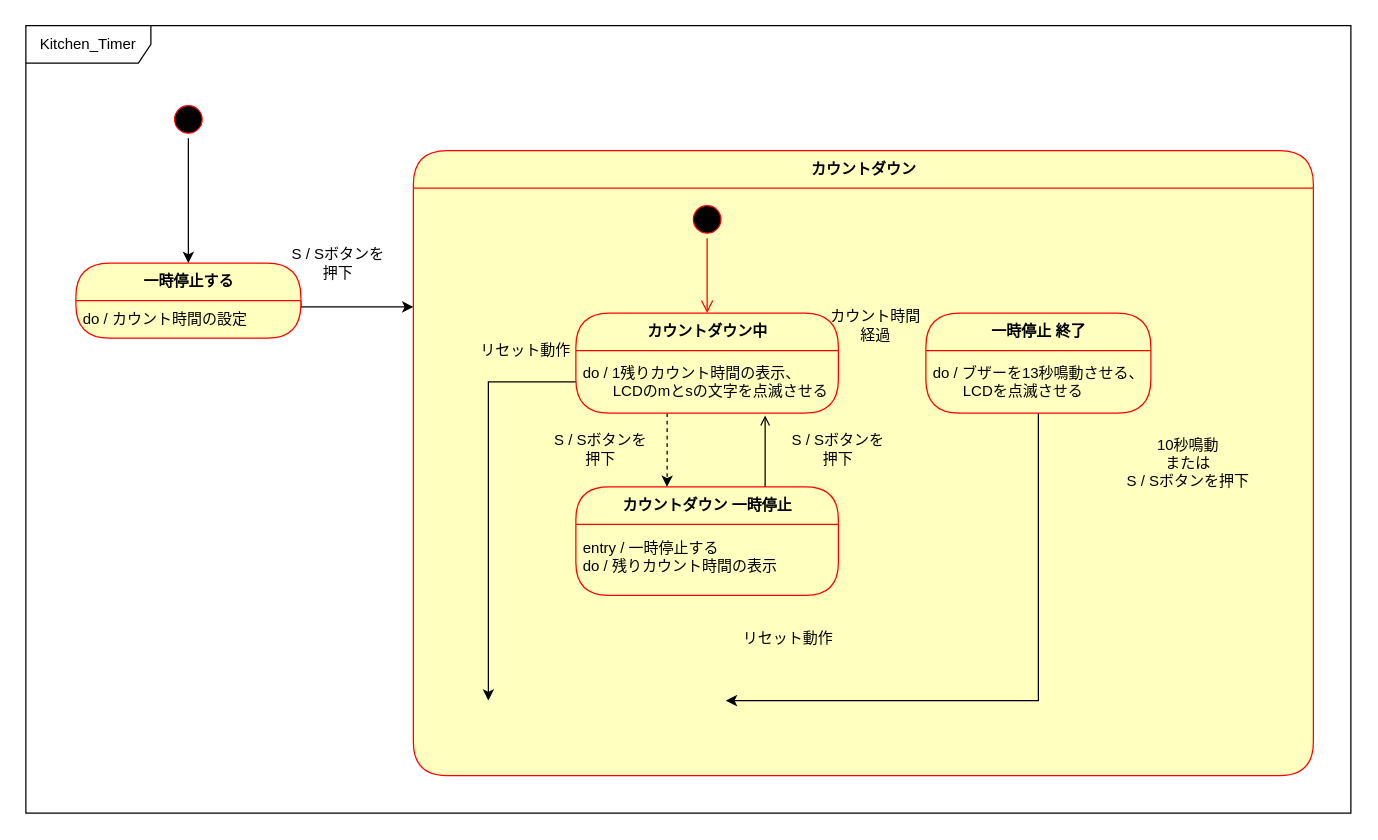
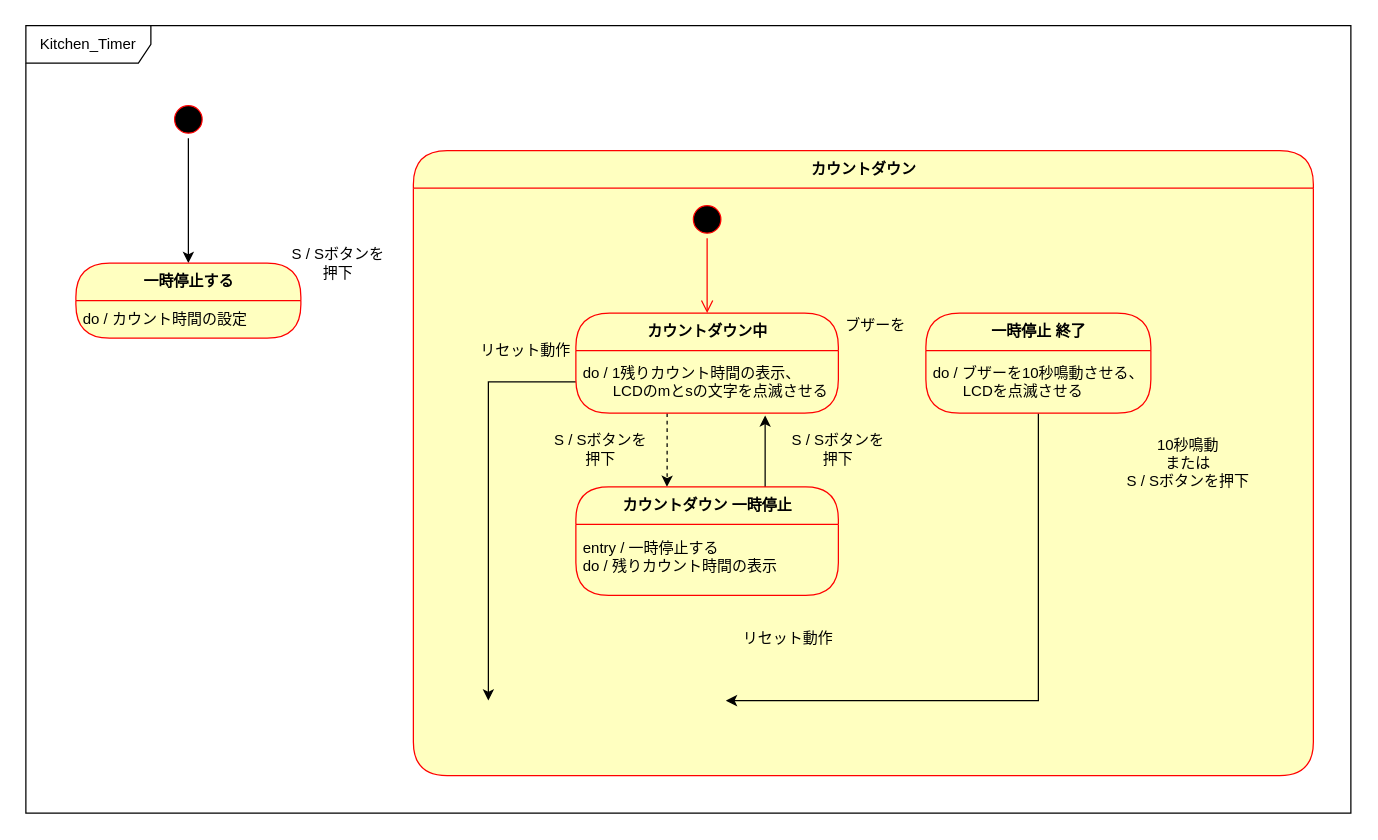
(351, 307) -> none
(876, 326) -> (876, 326)
(1039, 382) -> (1039, 382)
(765, 423) -> (765, 425)
